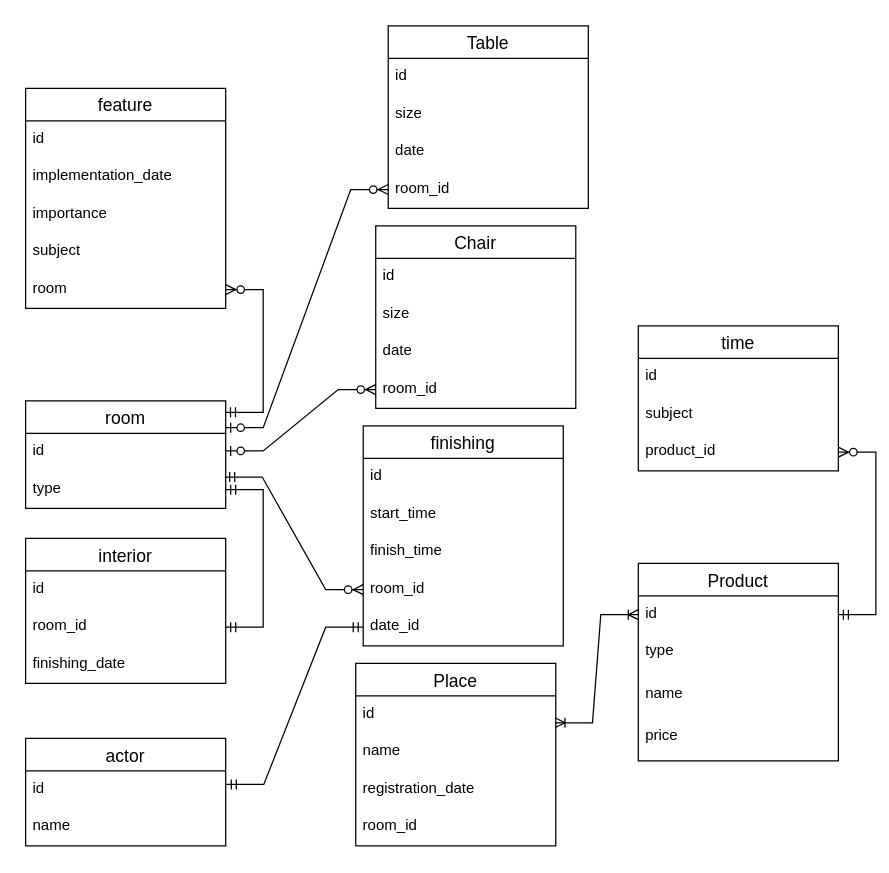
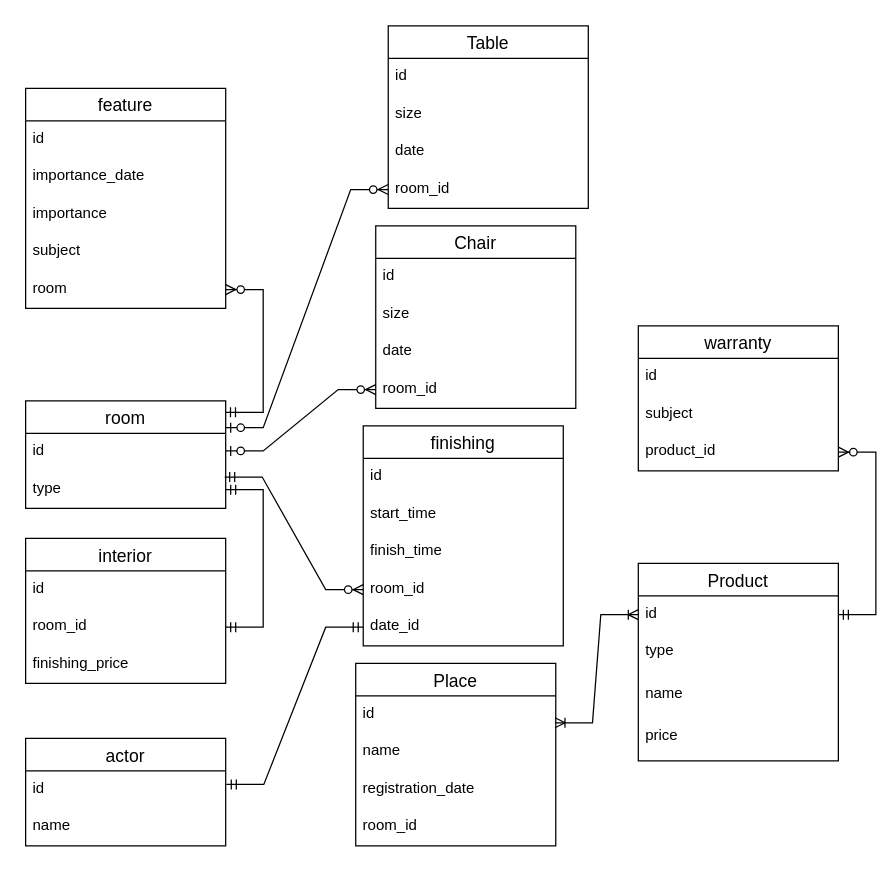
(107, 176) -> (94, 176)
(738, 343) -> (738, 343)
(86, 663) -> (88, 663)
